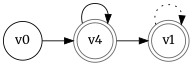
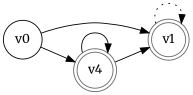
none -> (91, 23)
